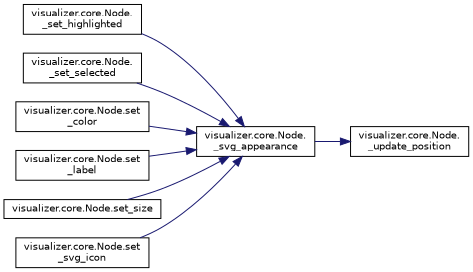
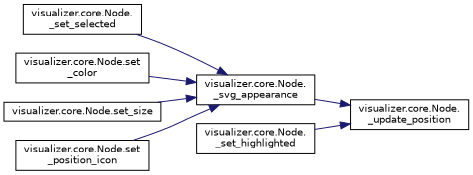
(195, 70) -> (328, 127)
(82, 165) -> none
(82, 253) -> (82, 155)
